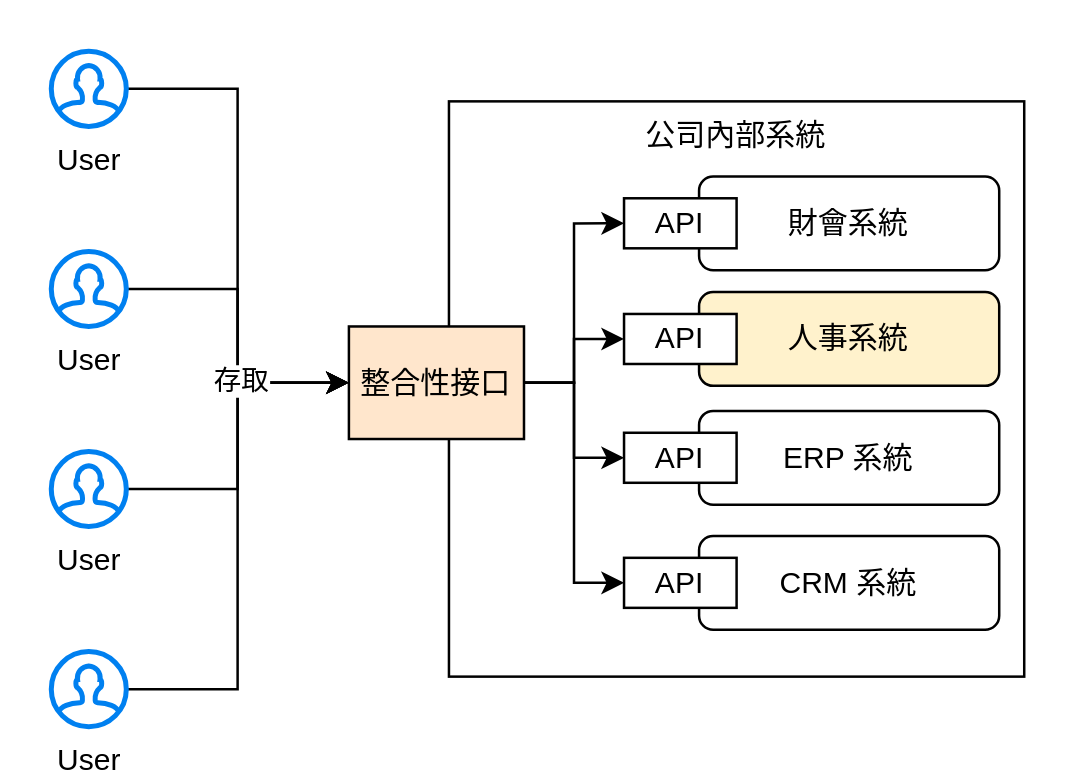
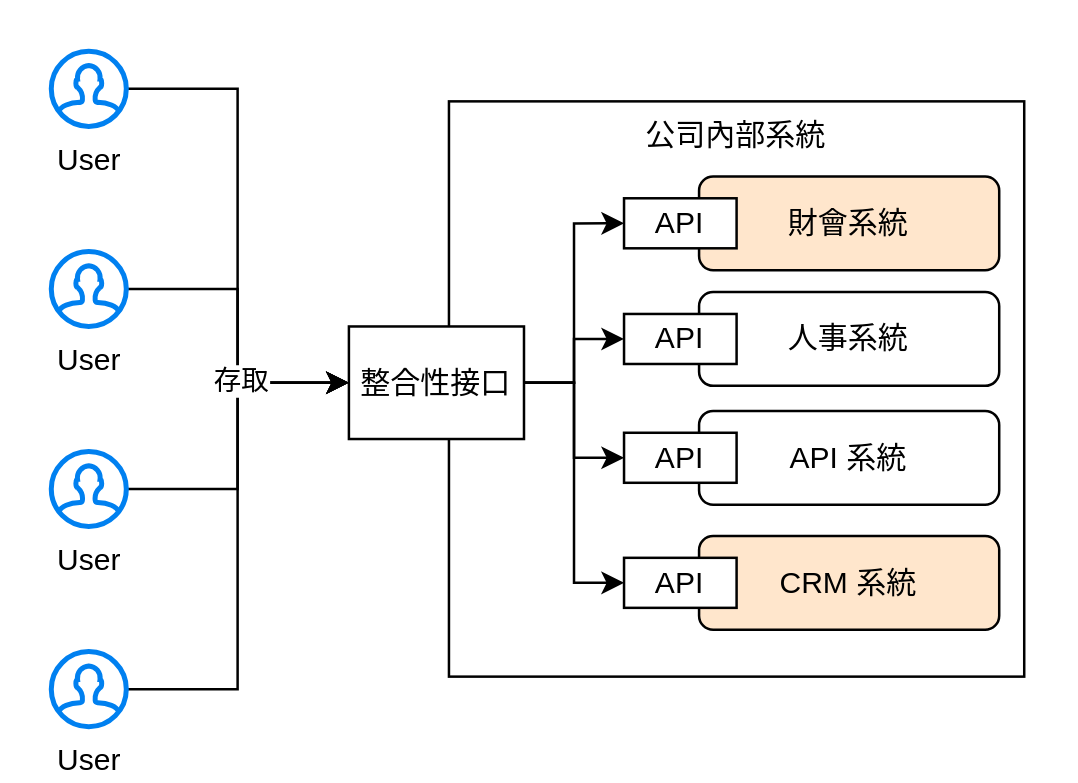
(849, 223) -> (849, 223)
(849, 339) -> (849, 339)
(436, 383) -> (436, 383)
(849, 459) -> (849, 459)
(849, 583) -> (849, 583)
